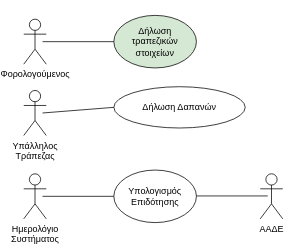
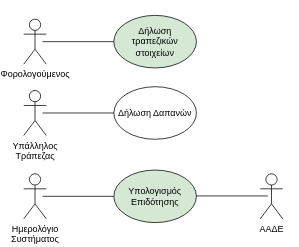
(179, 107) -> (155, 113)
(155, 196) -> (155, 196)
